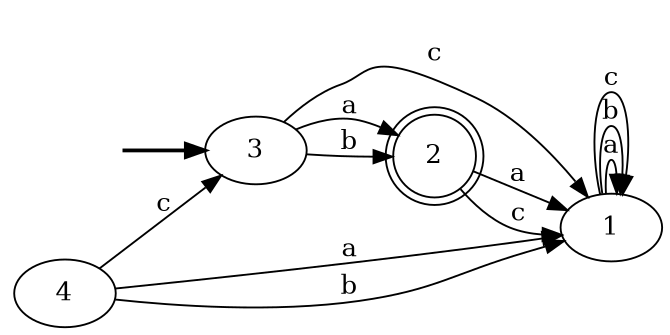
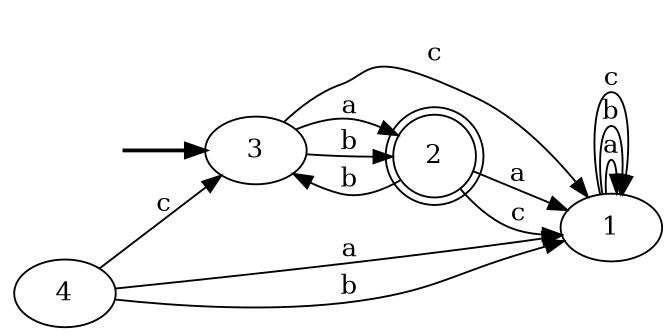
none -> (356, 195)
